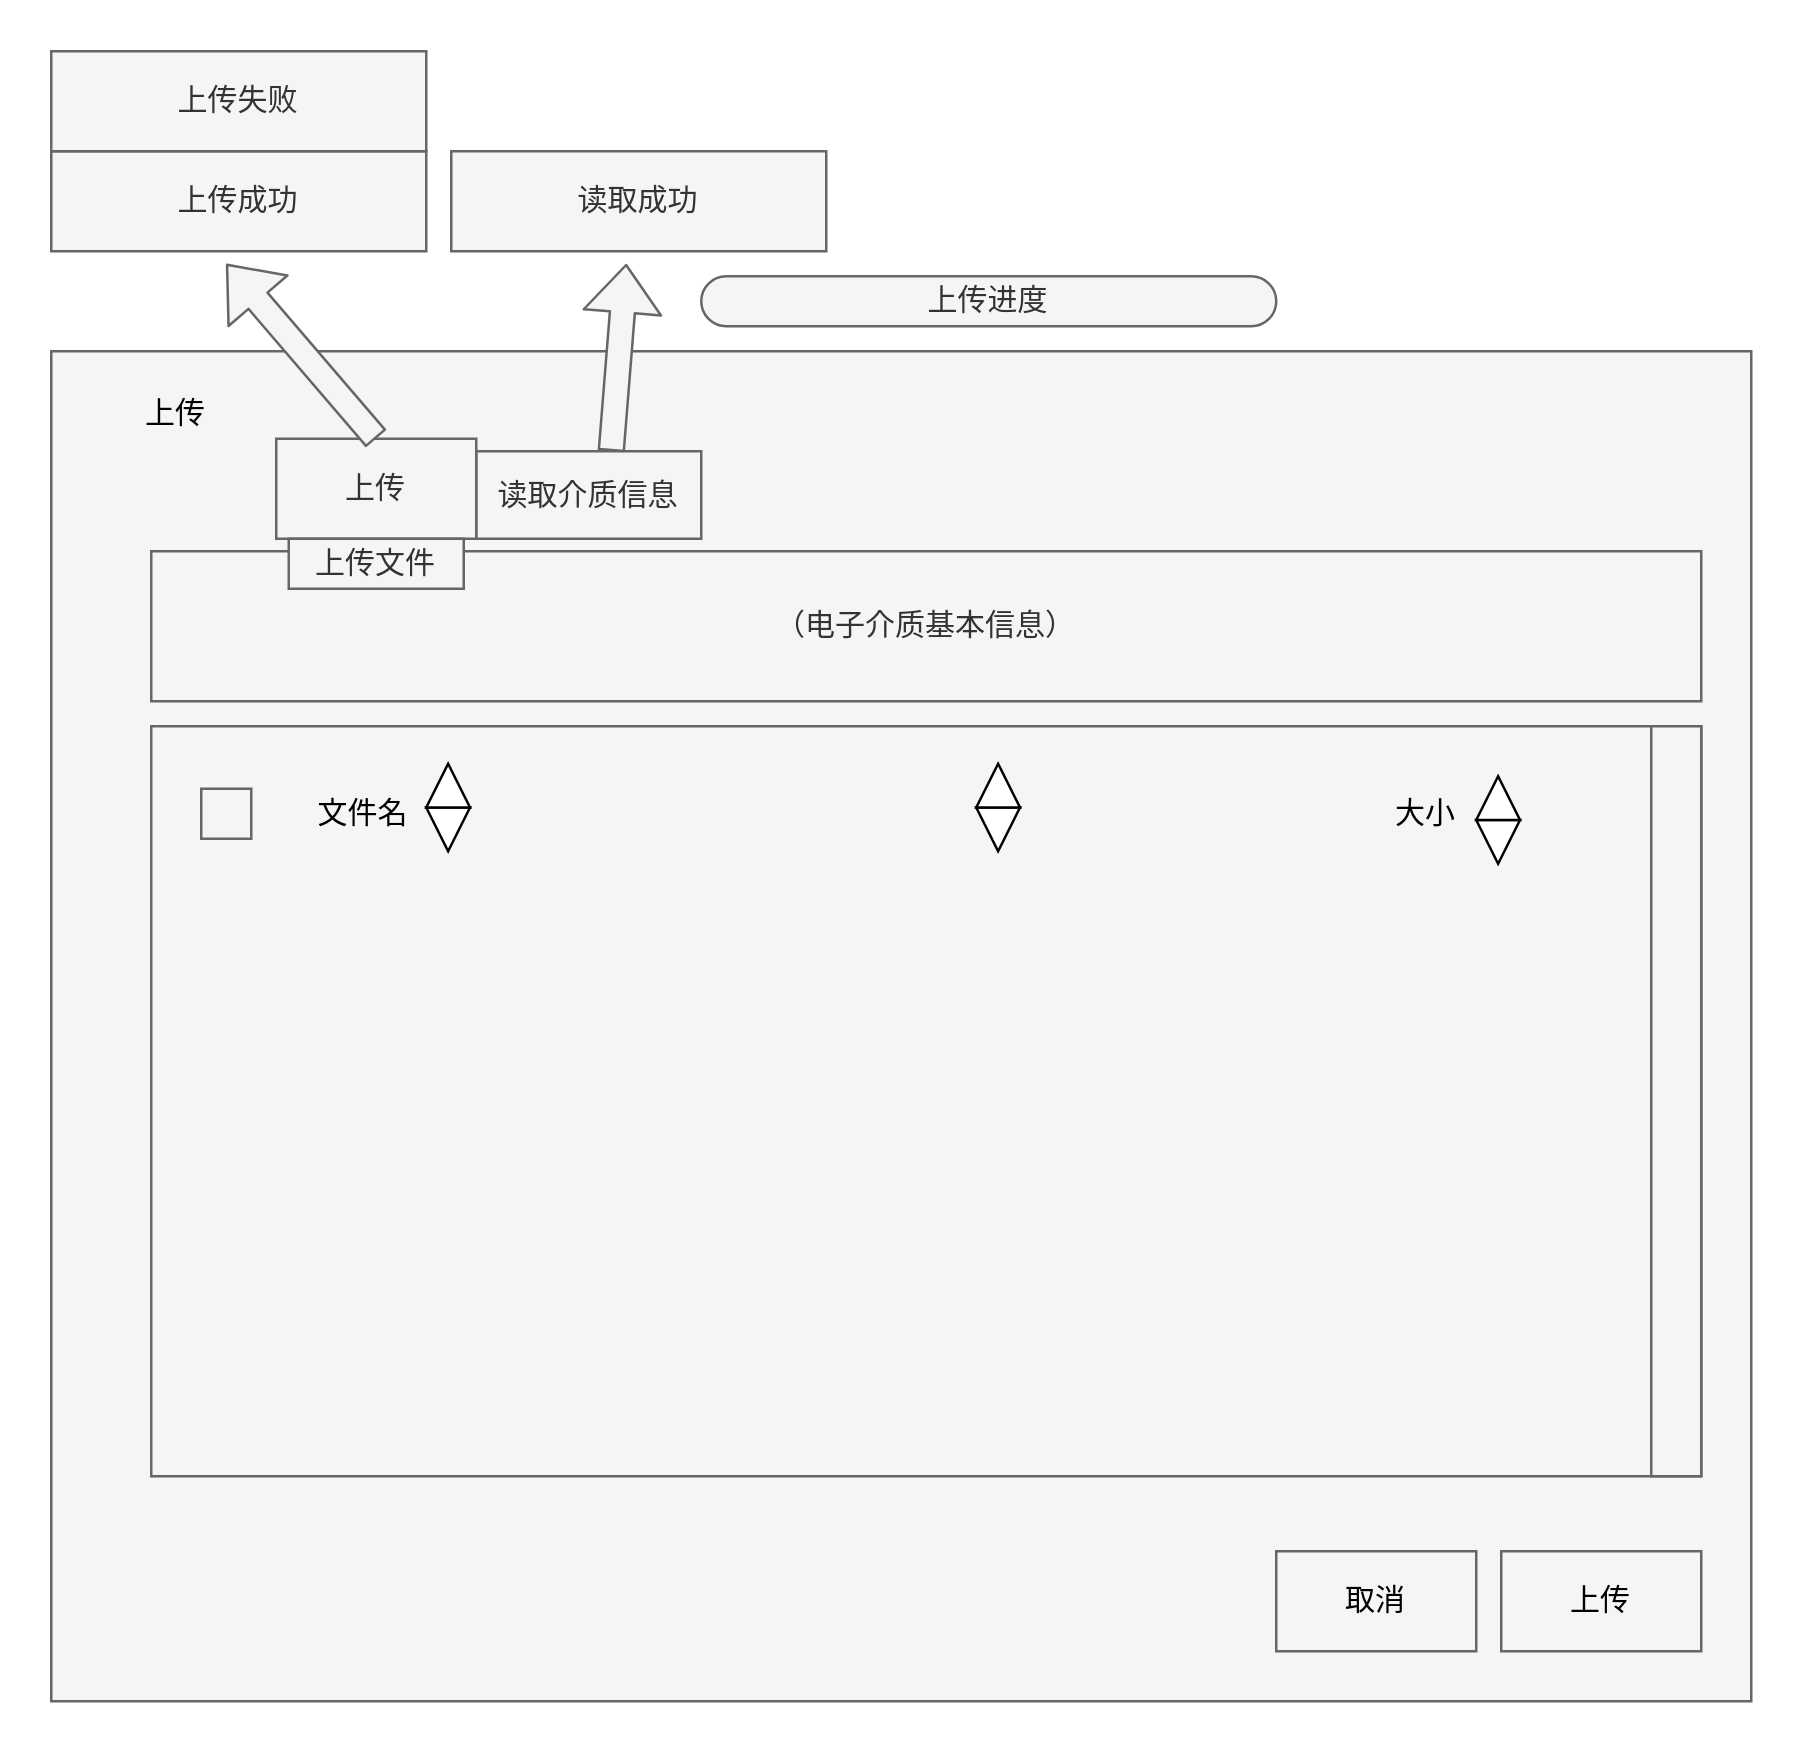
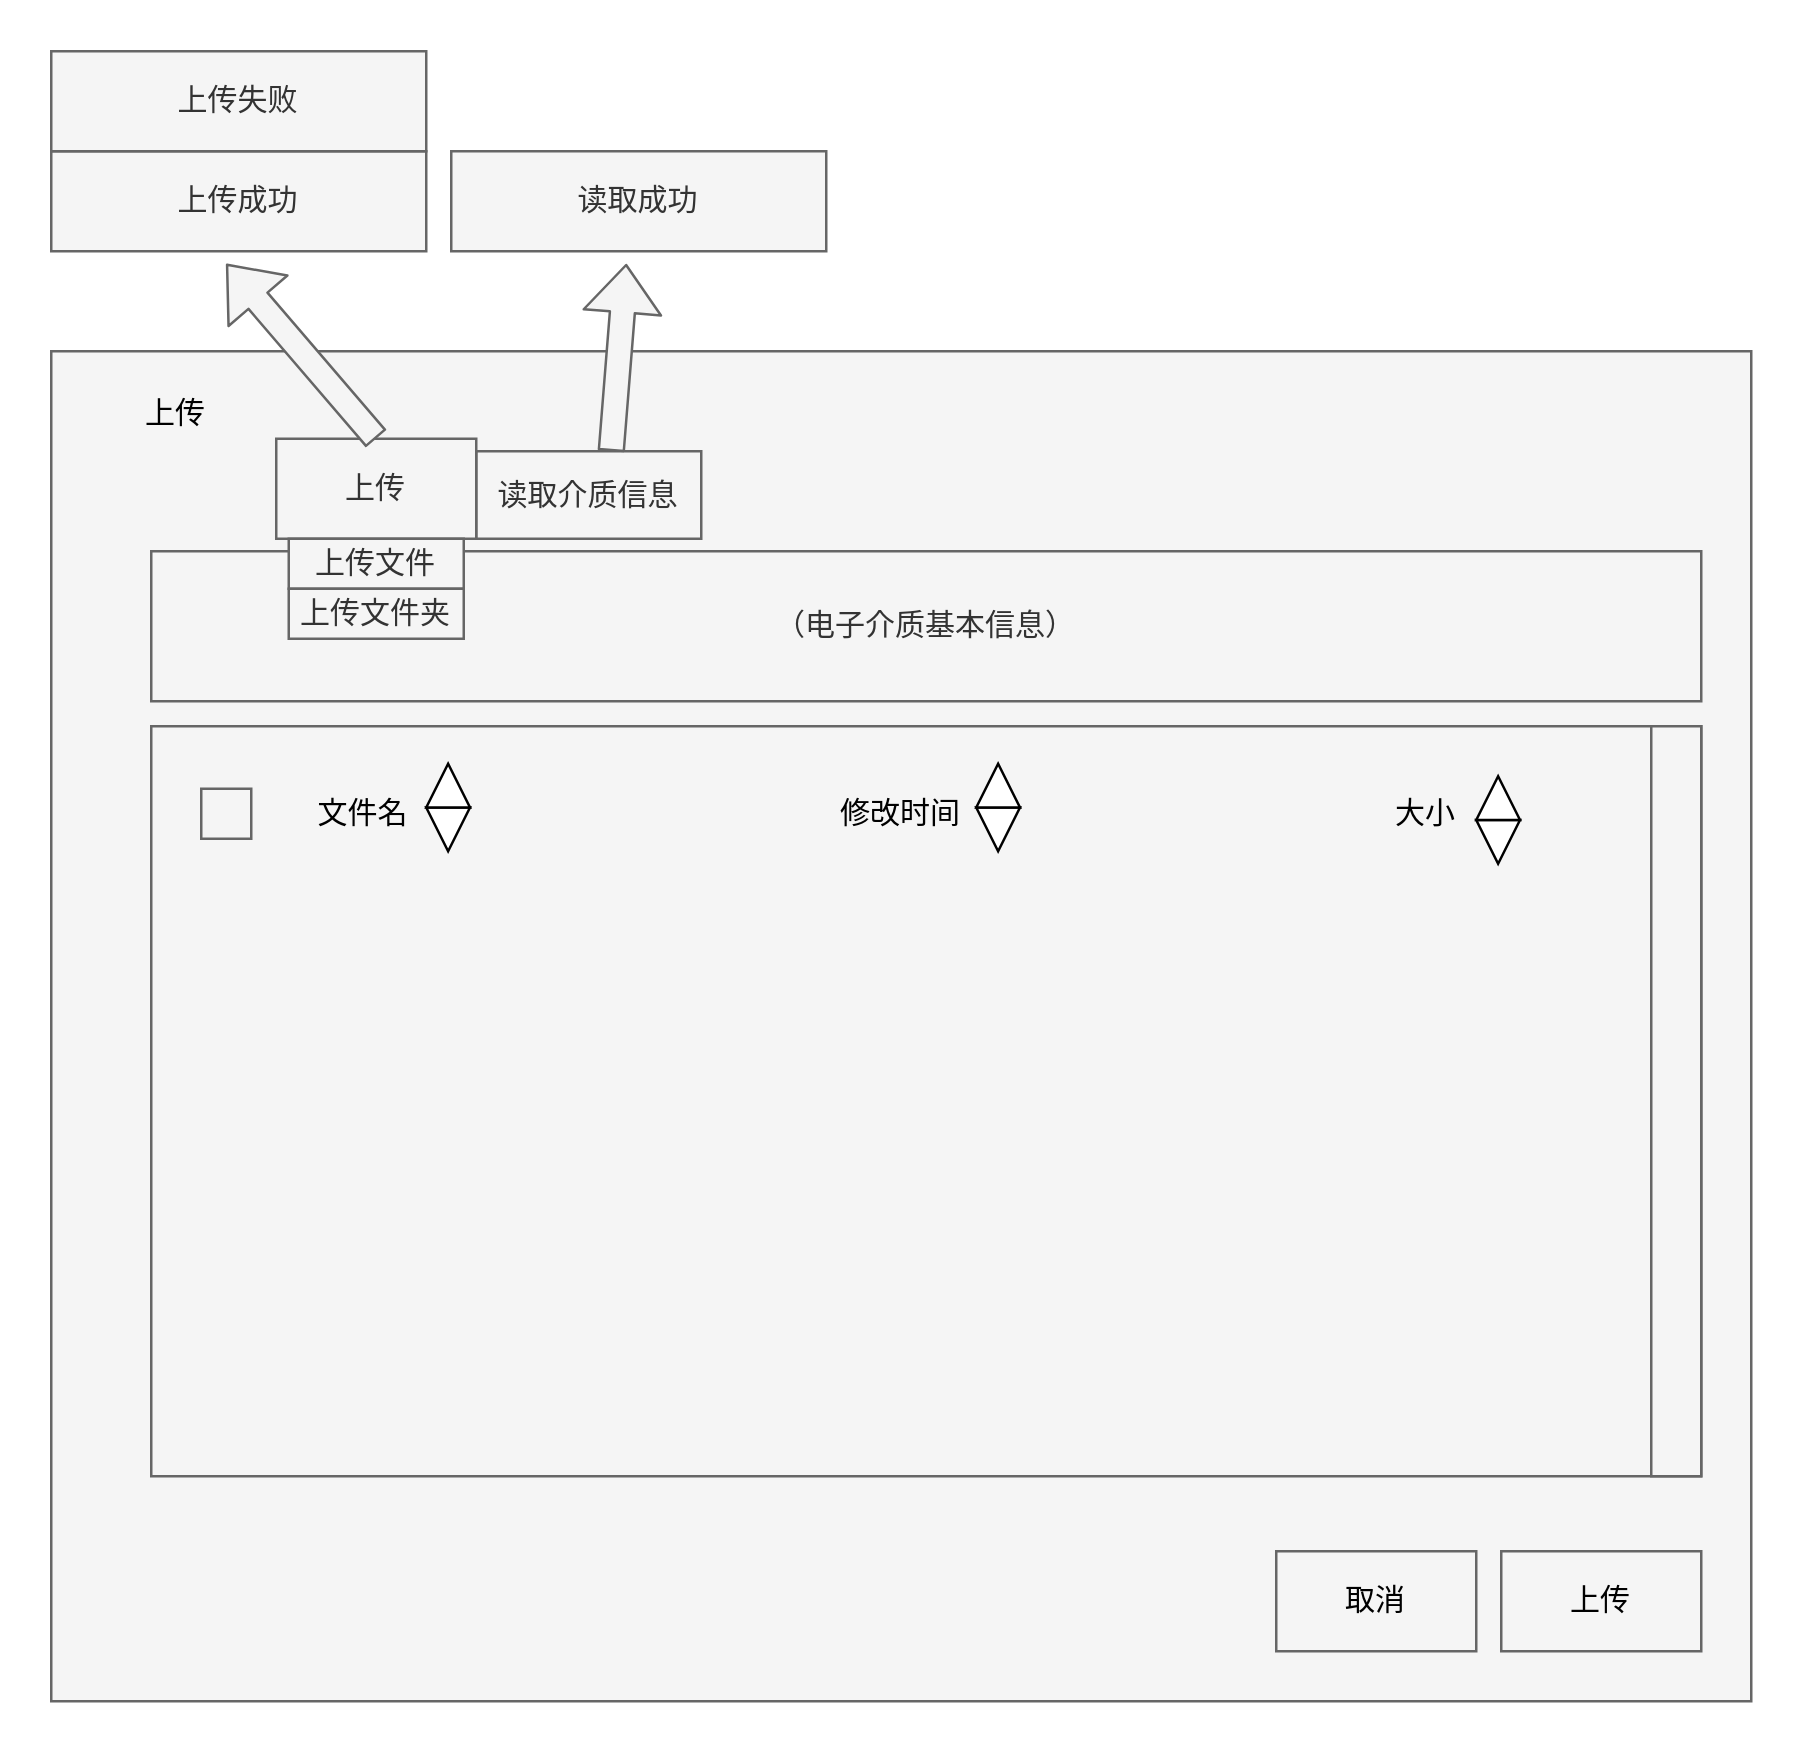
(989, 301) -> none
none -> (376, 614)
none -> (901, 814)
